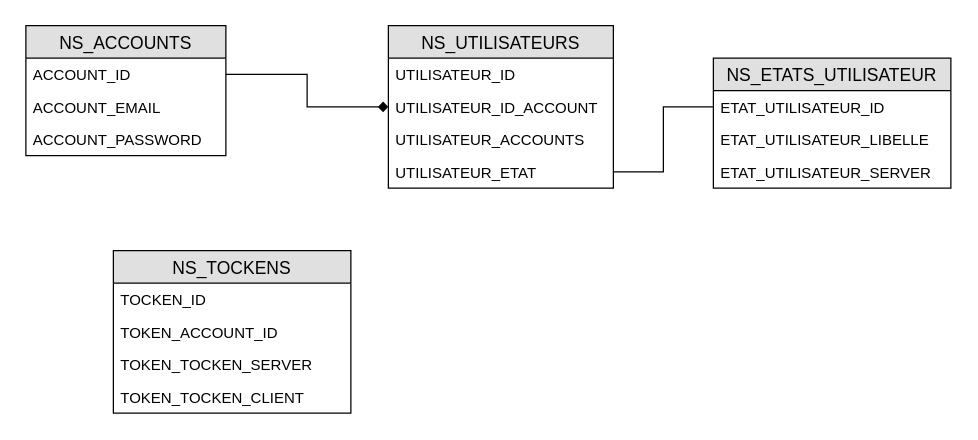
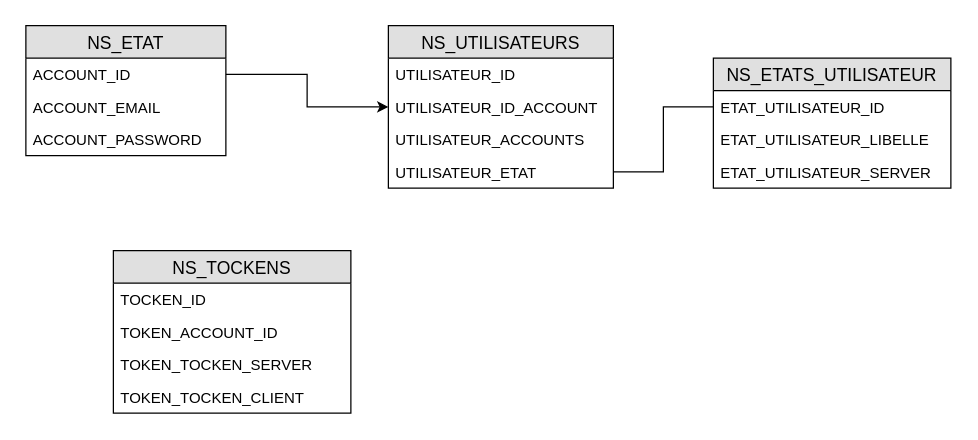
(125, 43) -> (125, 43)
(377, 107) -> (378, 107)
